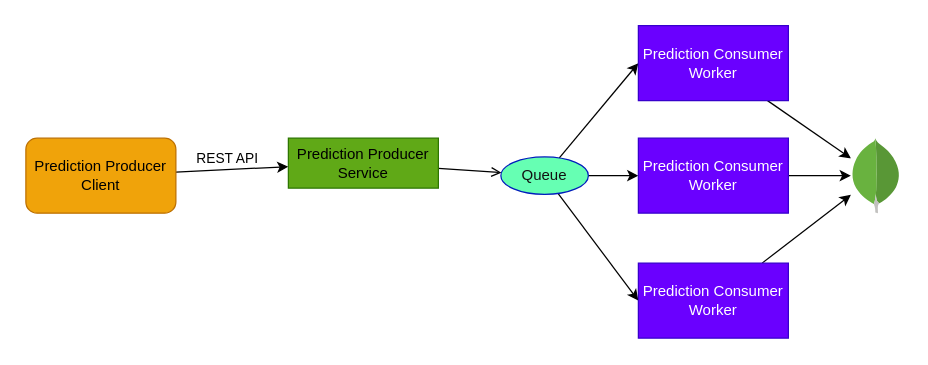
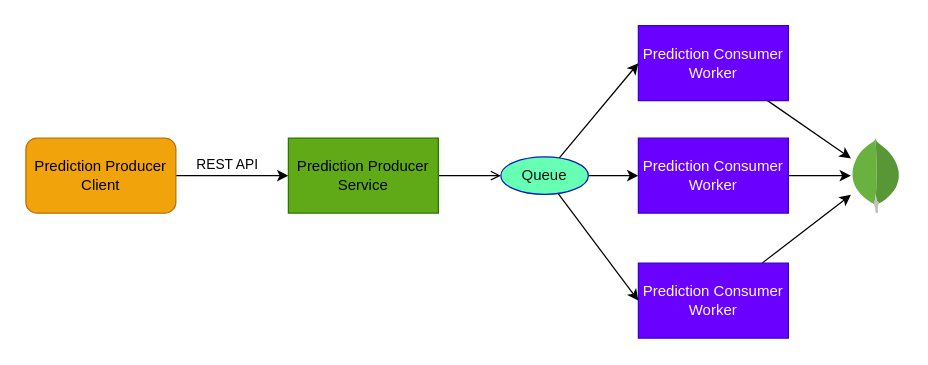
(363, 163) -> (363, 176)
